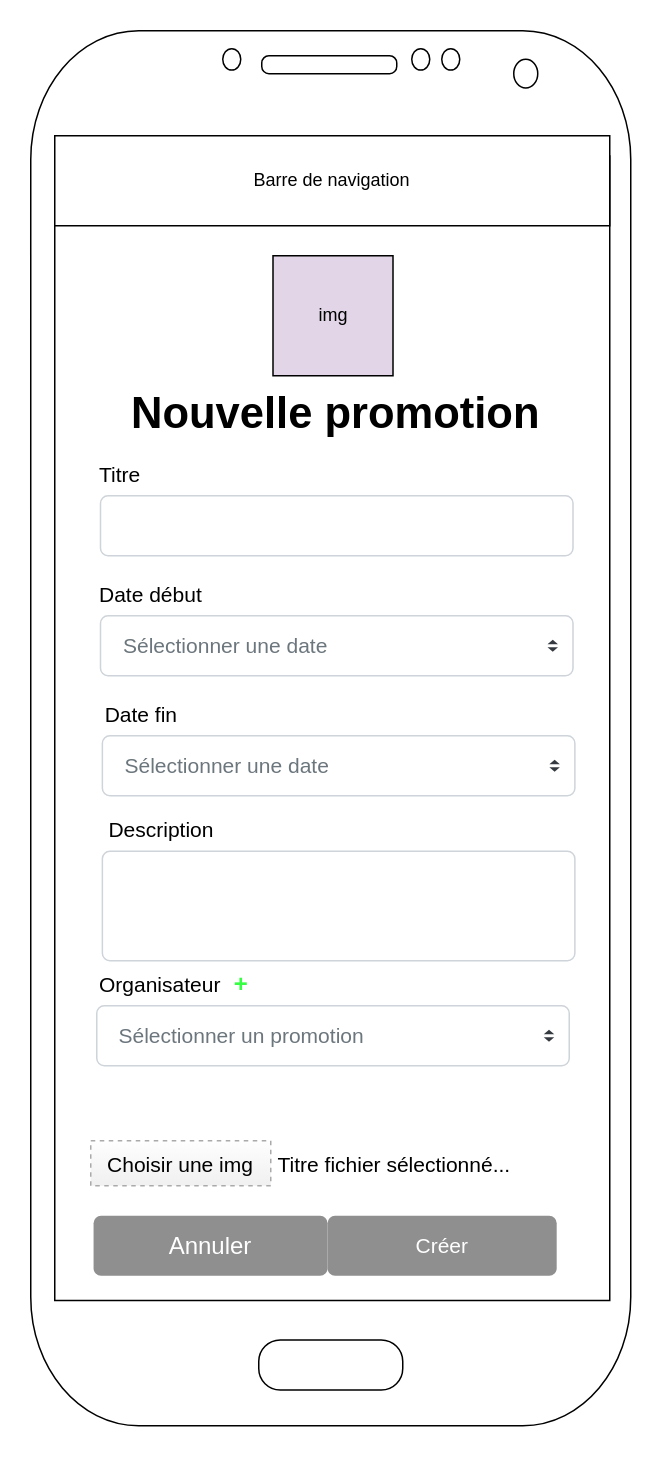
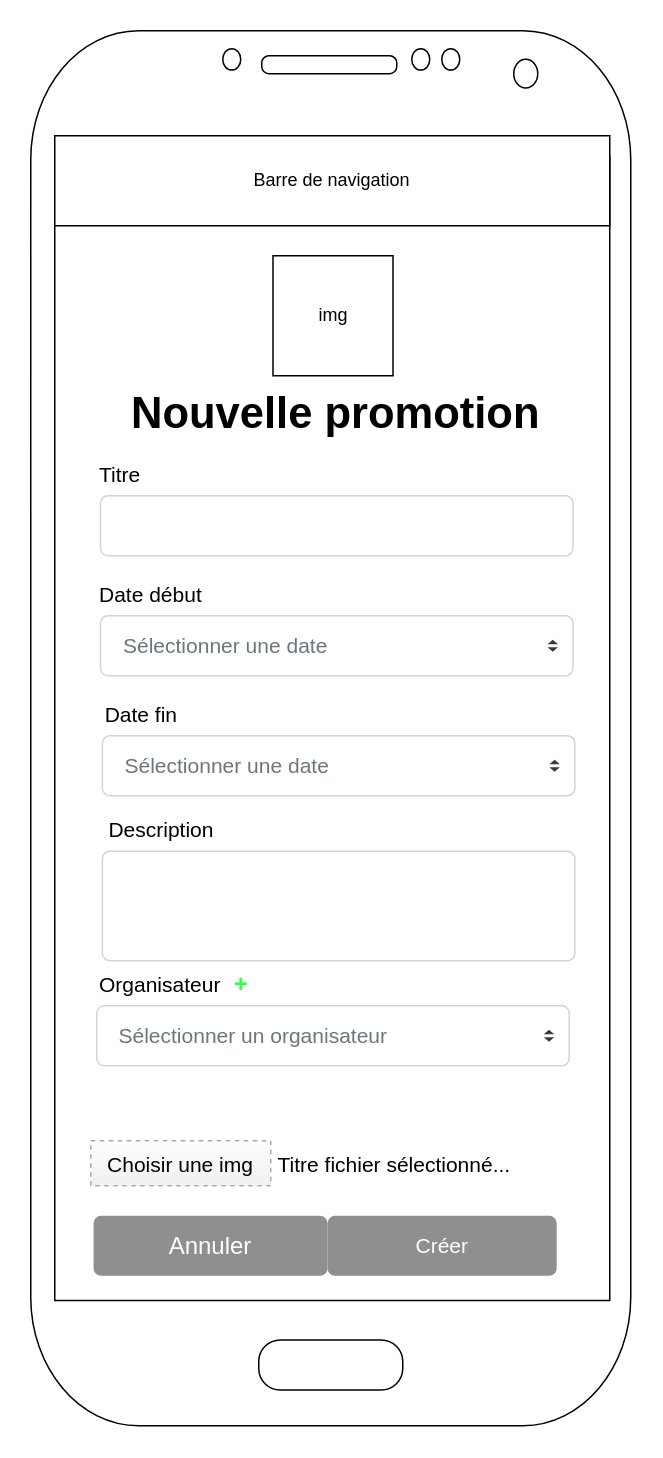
(333, 316) -> (333, 316)
(253, 1036) -> (270, 1036)
